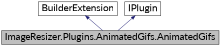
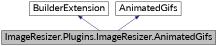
(143, 9) -> (148, 9)
(110, 38) -> (109, 38)
